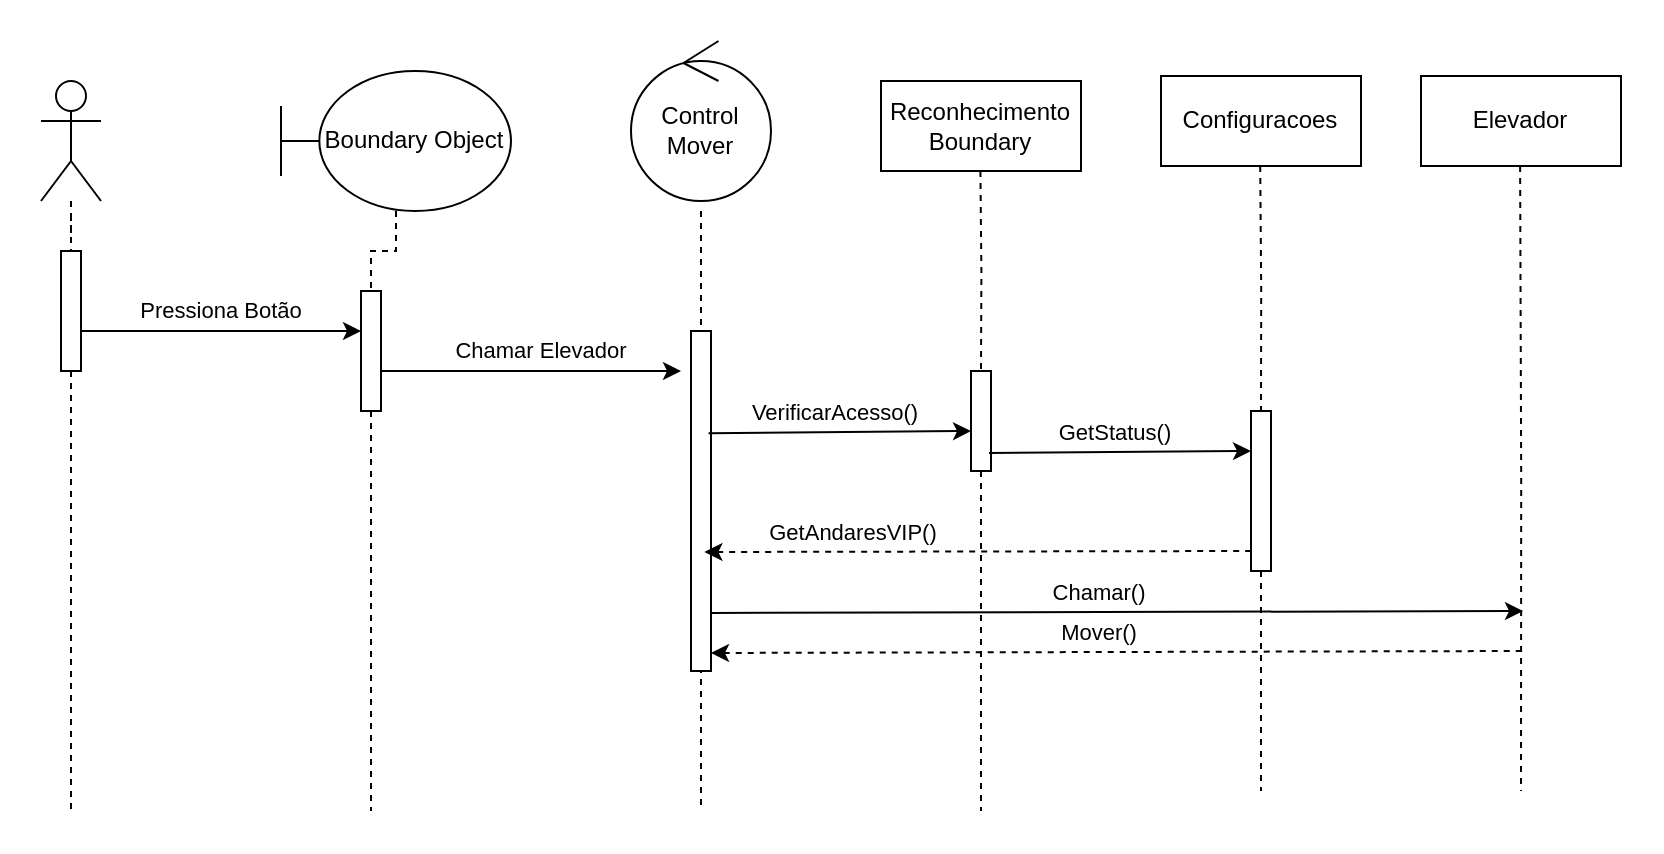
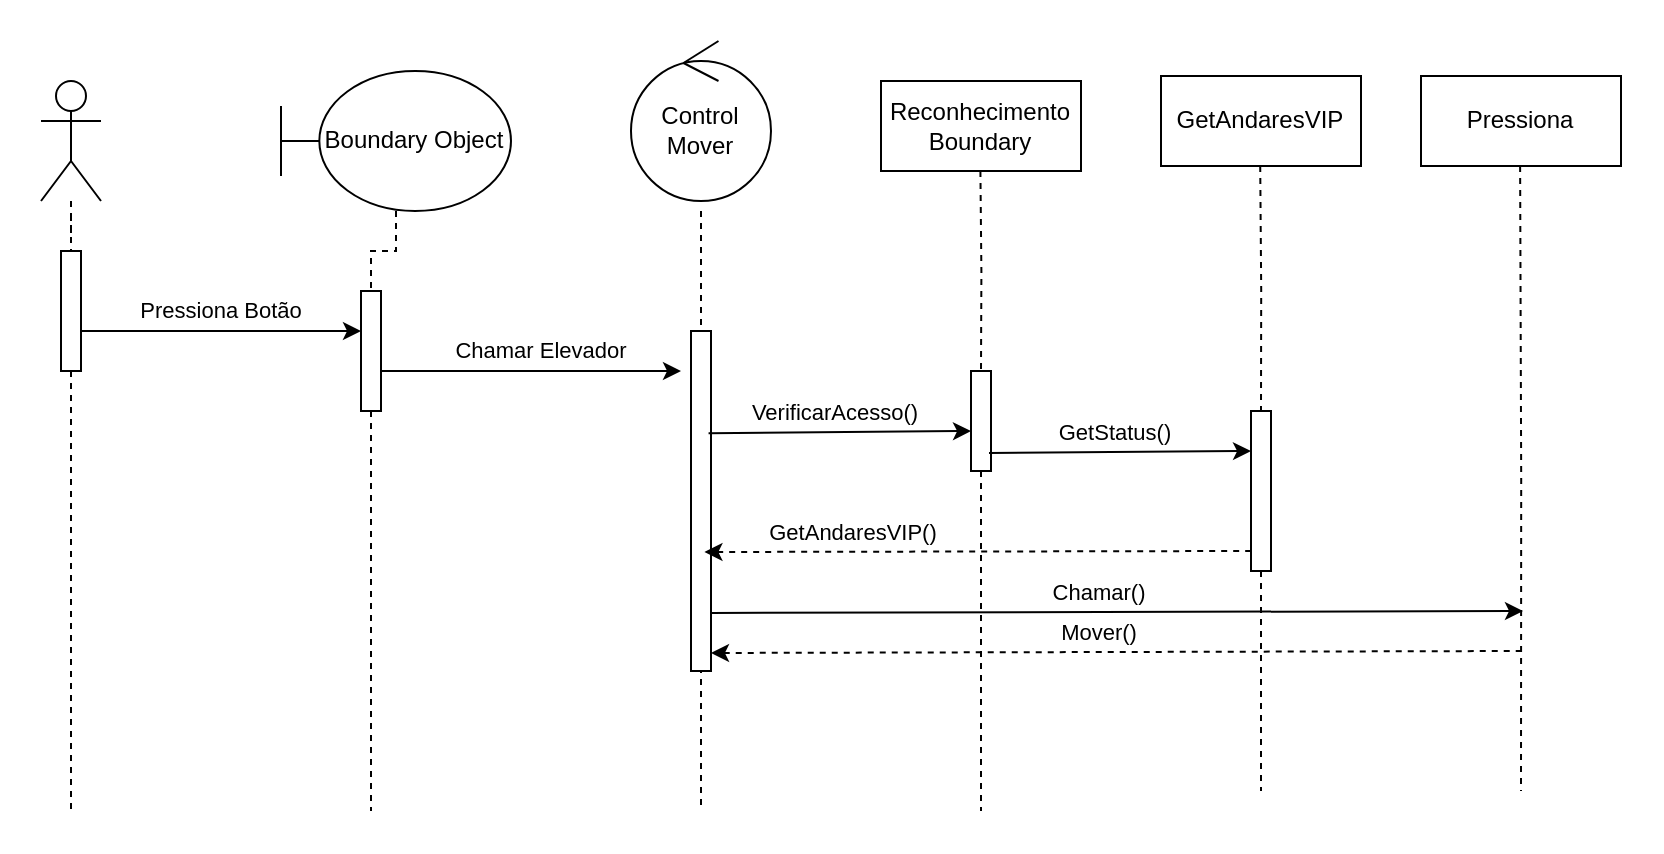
(1261, 121) -> (1261, 121)
(1521, 121) -> (1521, 121)
